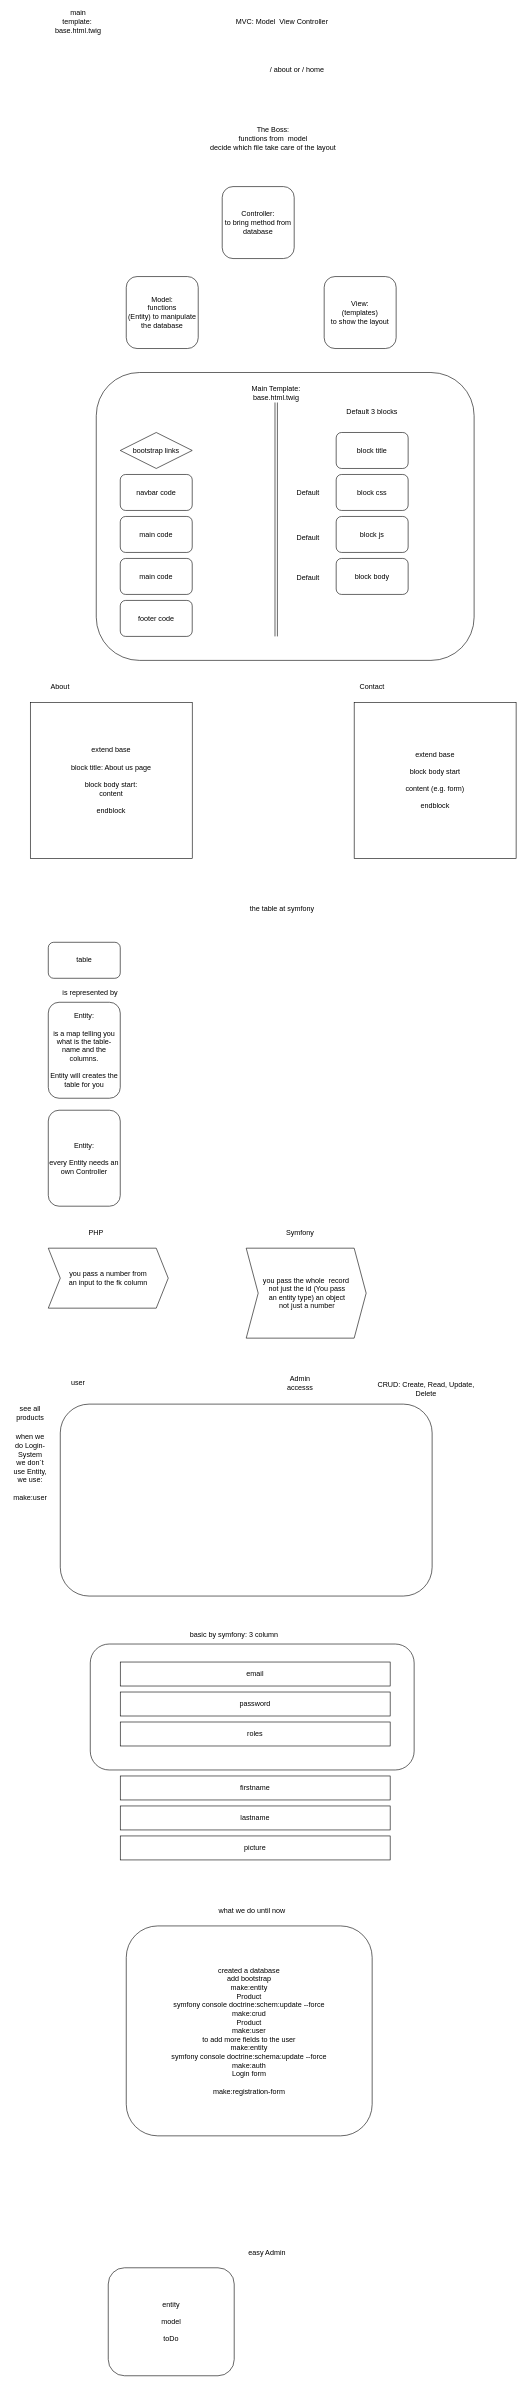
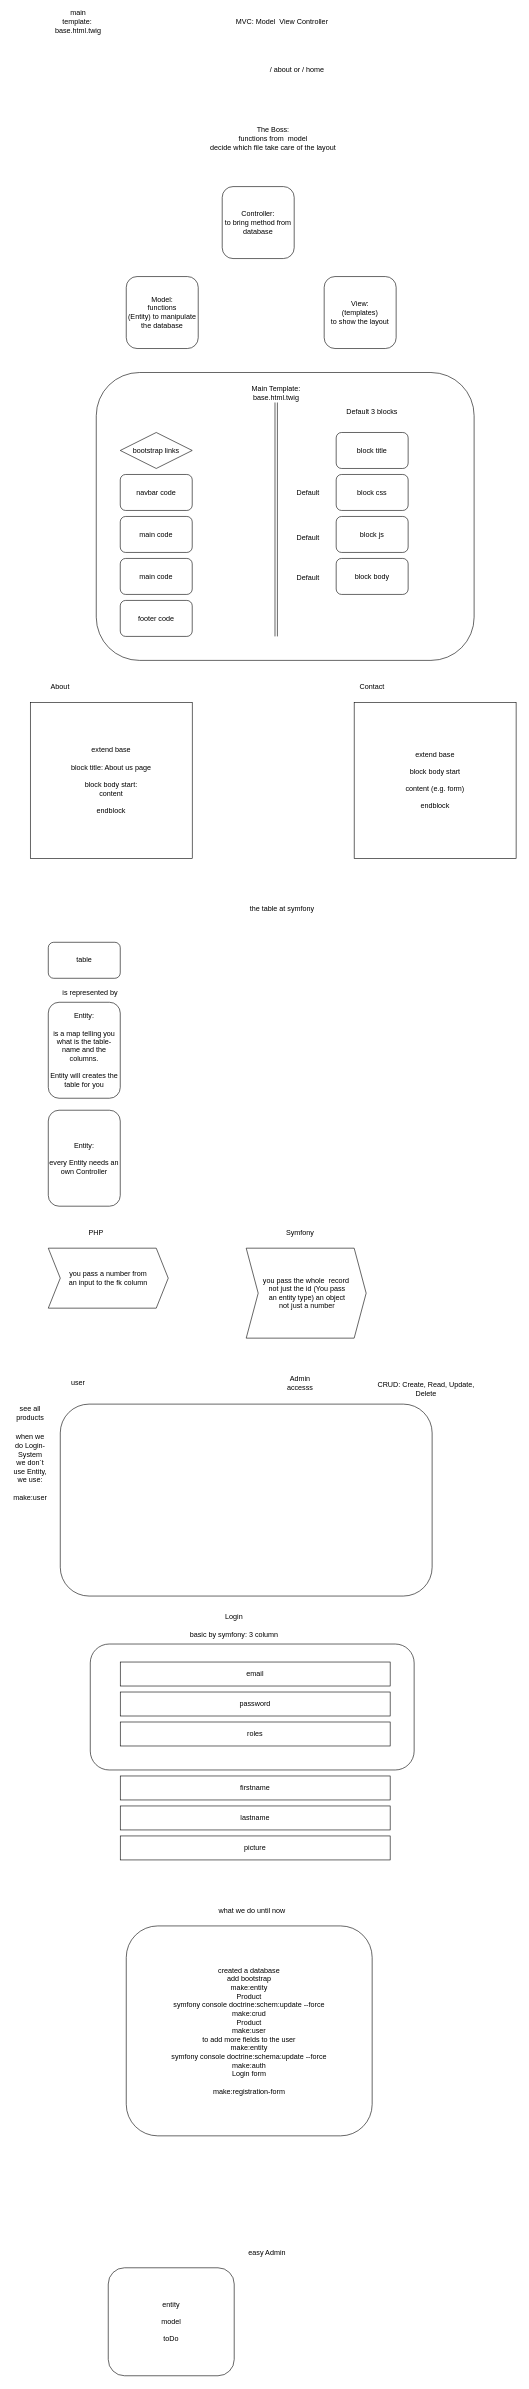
none -> (234, 1617)
